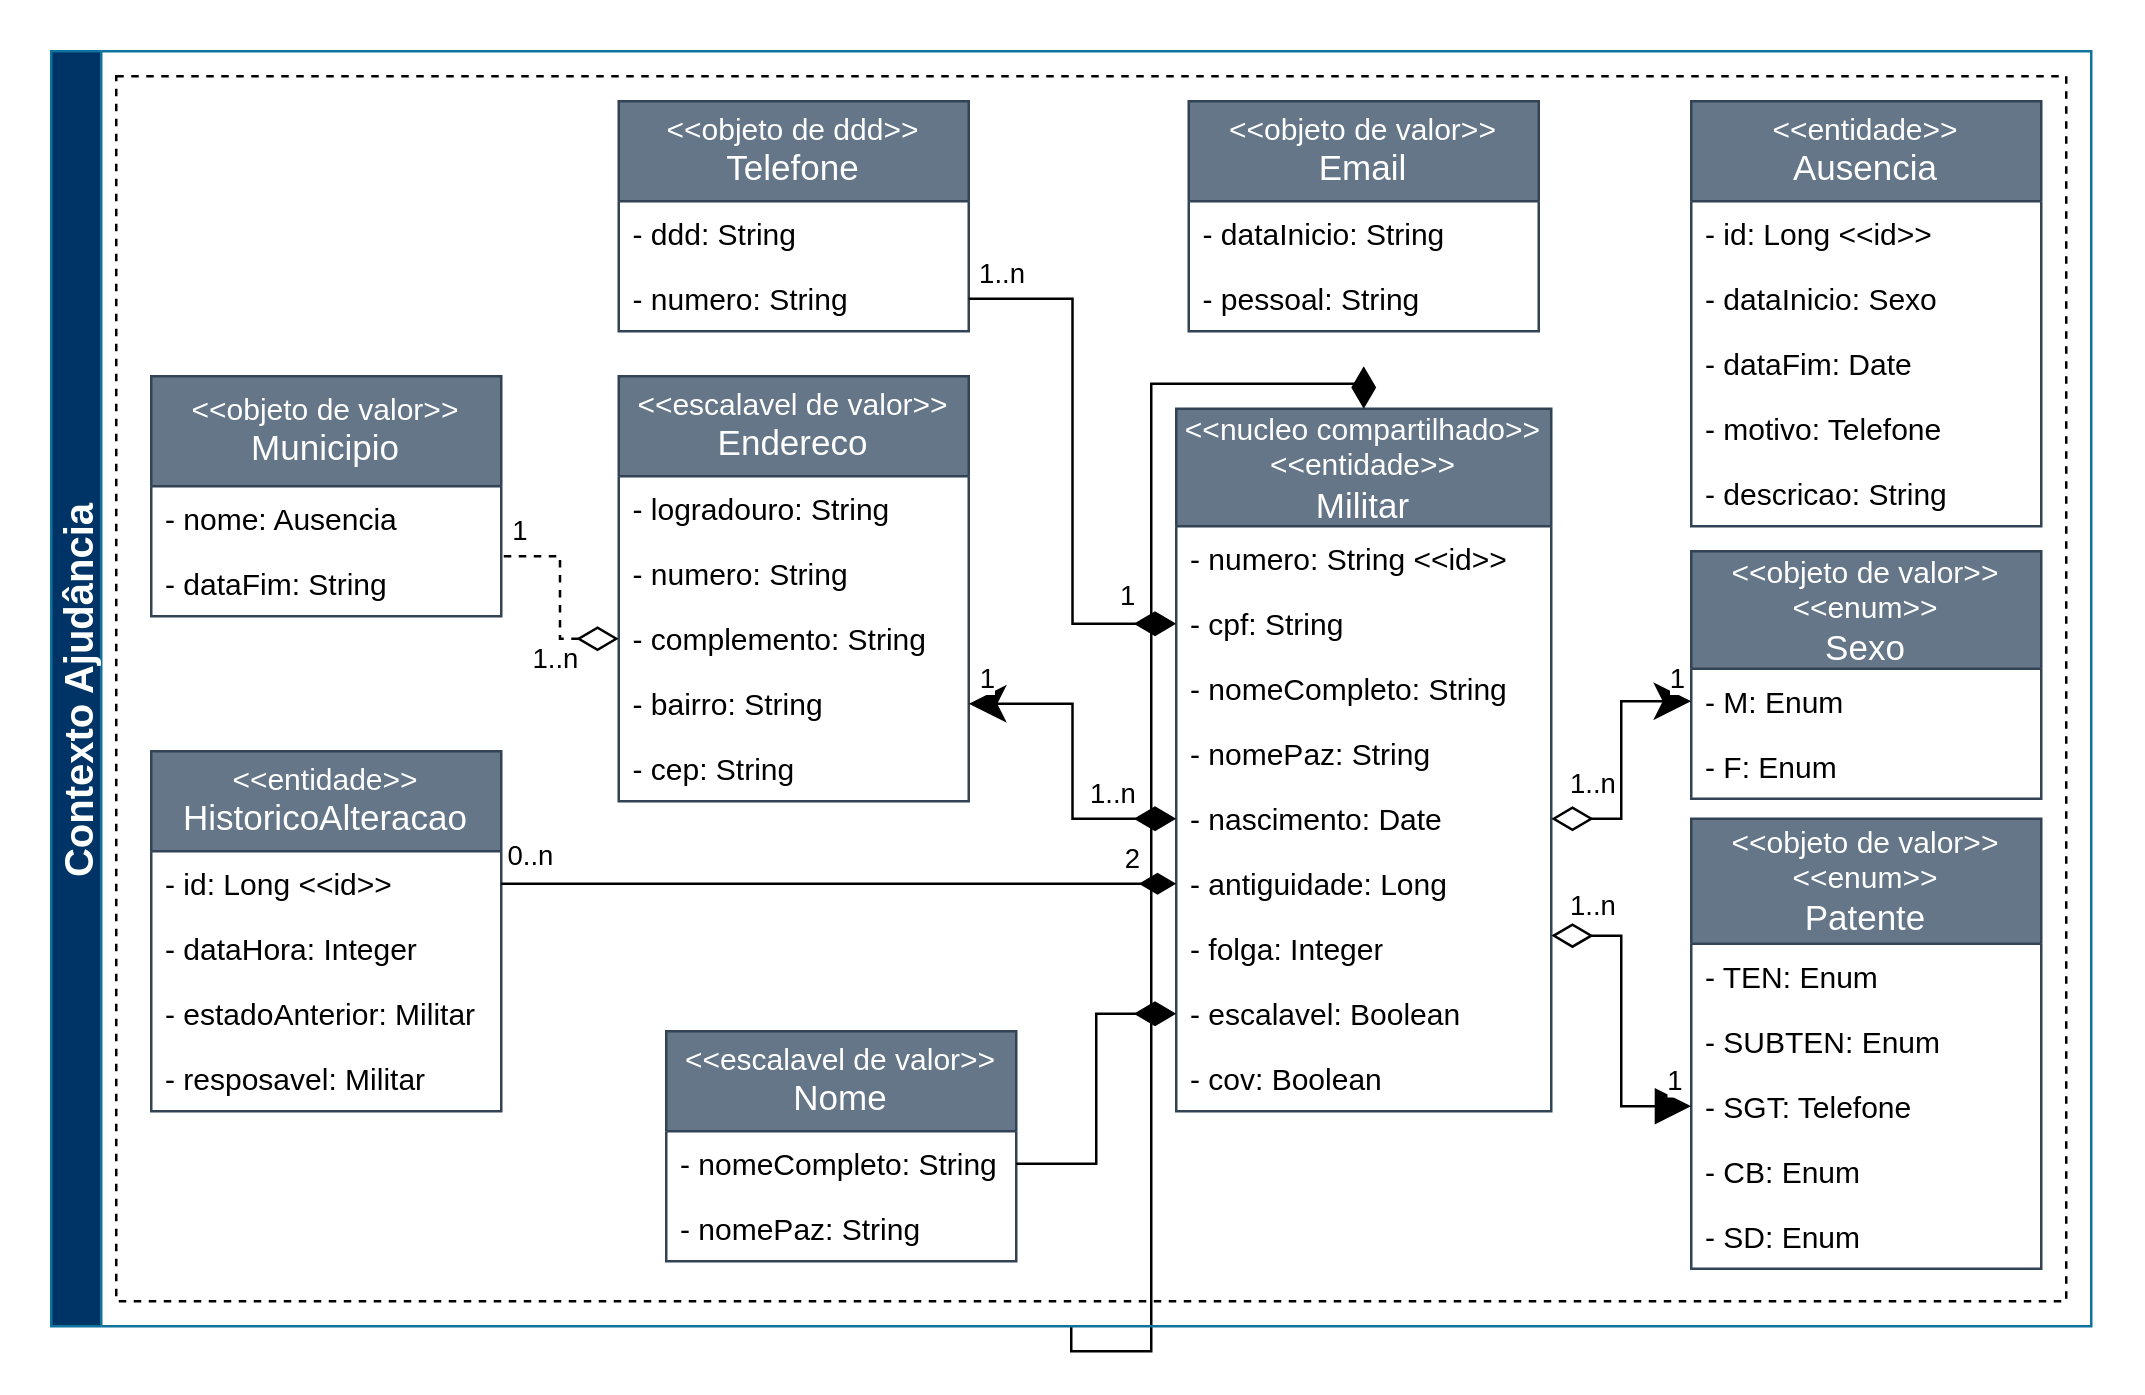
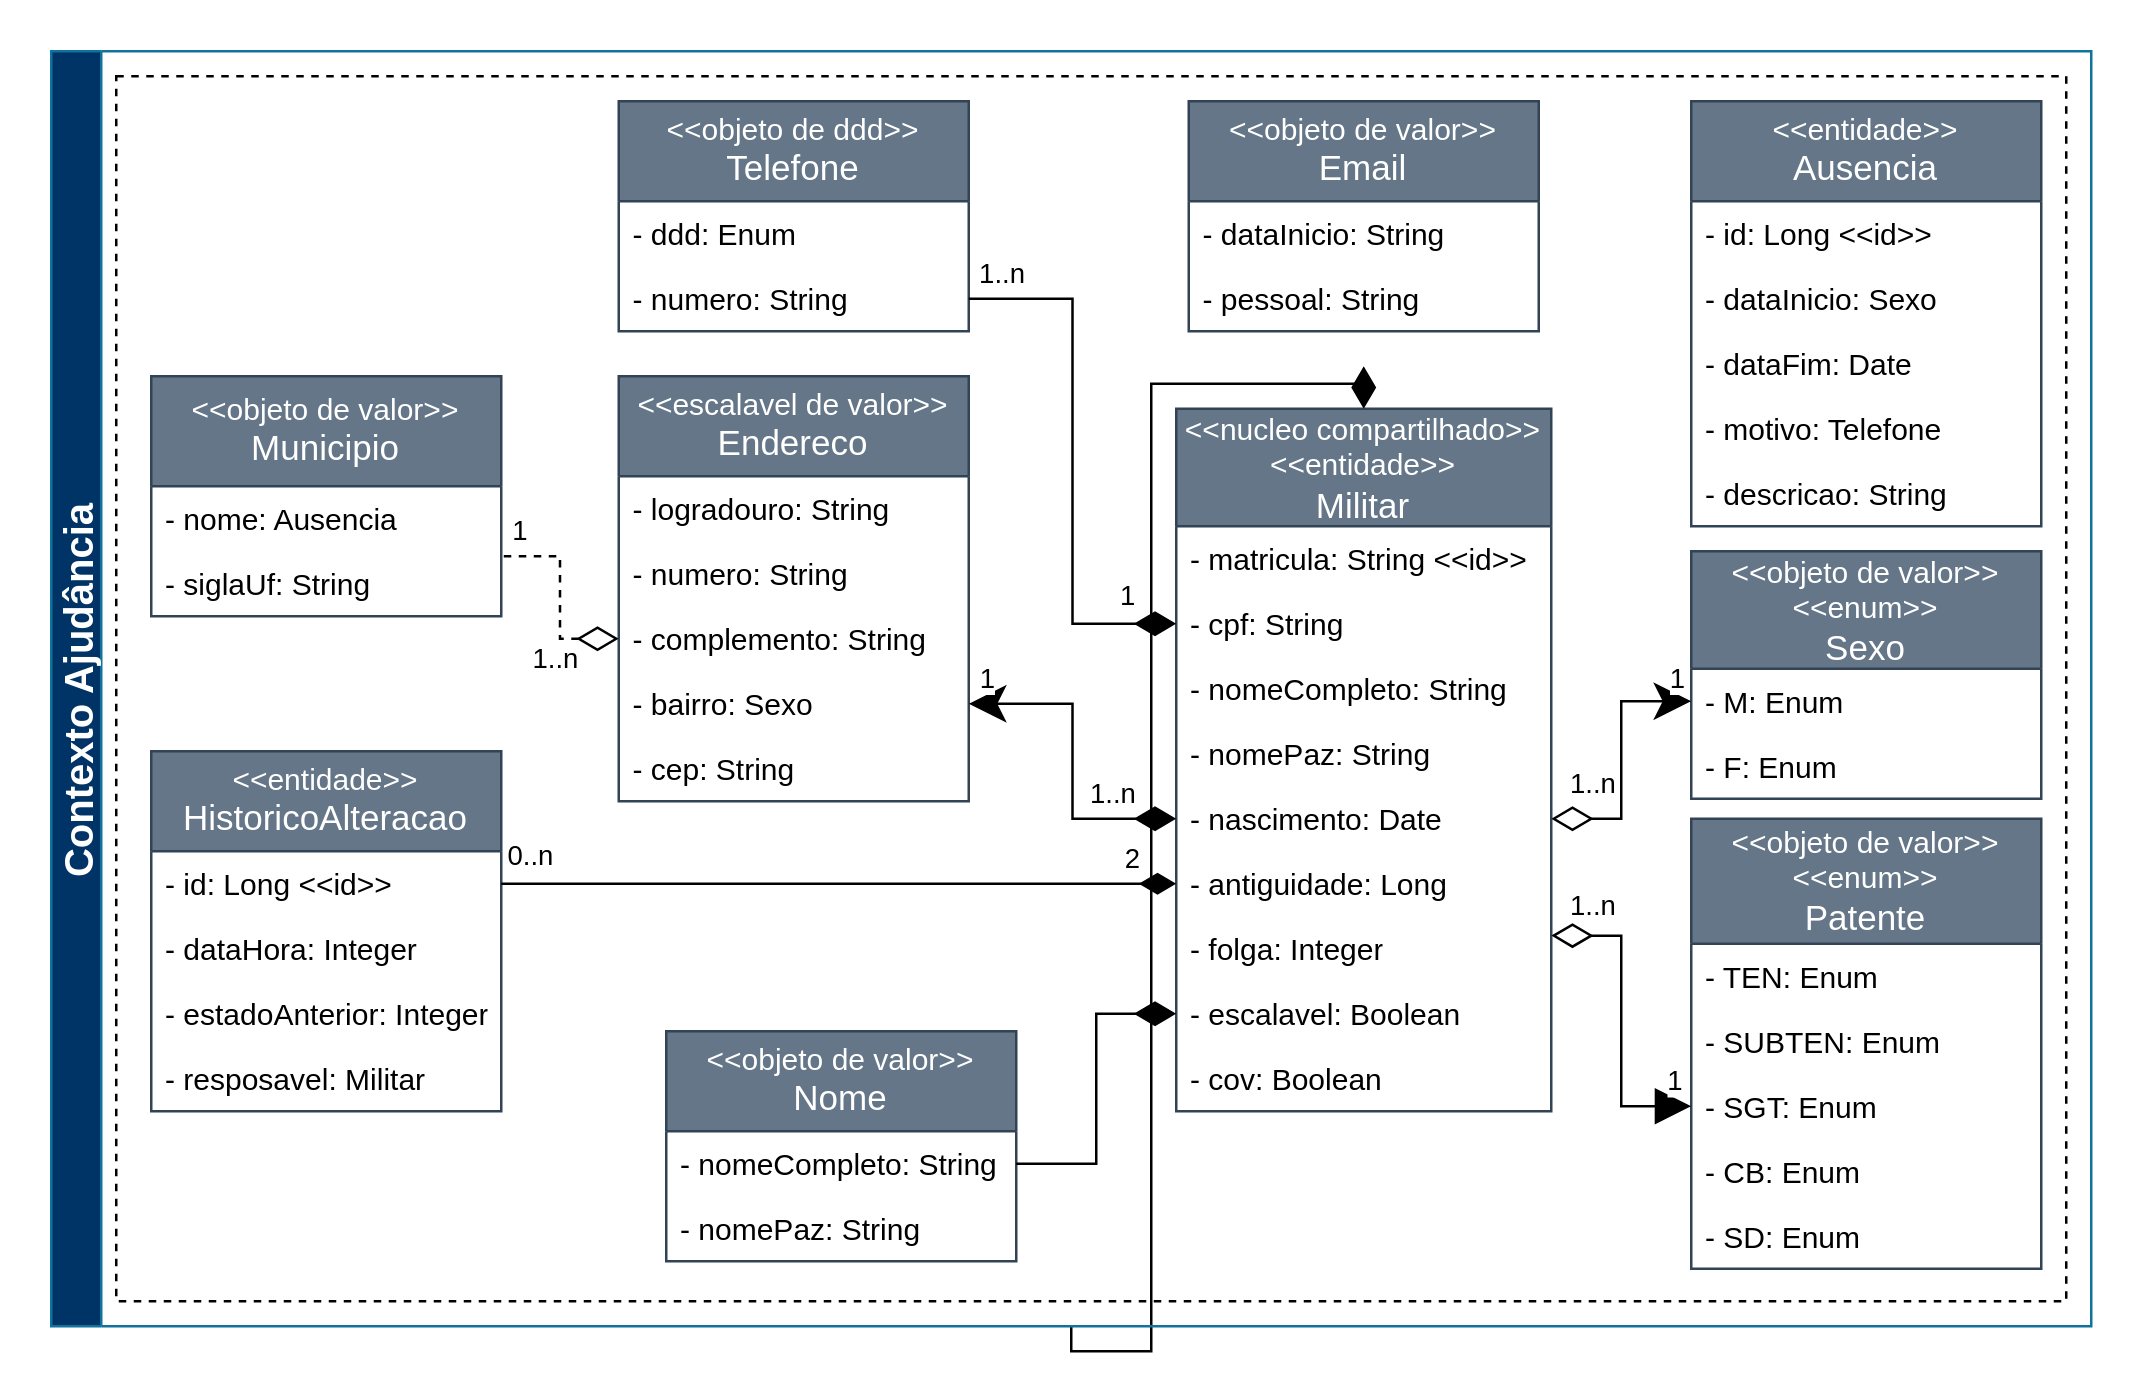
(727, 237) -> (714, 237)
(1361, 562) -> (1366, 580)
(290, 587) -> (286, 587)
(749, 707) -> (736, 707)
(329, 1035) -> (329, 1035)
(841, 1081) -> (841, 1081)
(1817, 1109) -> (1787, 1109)
